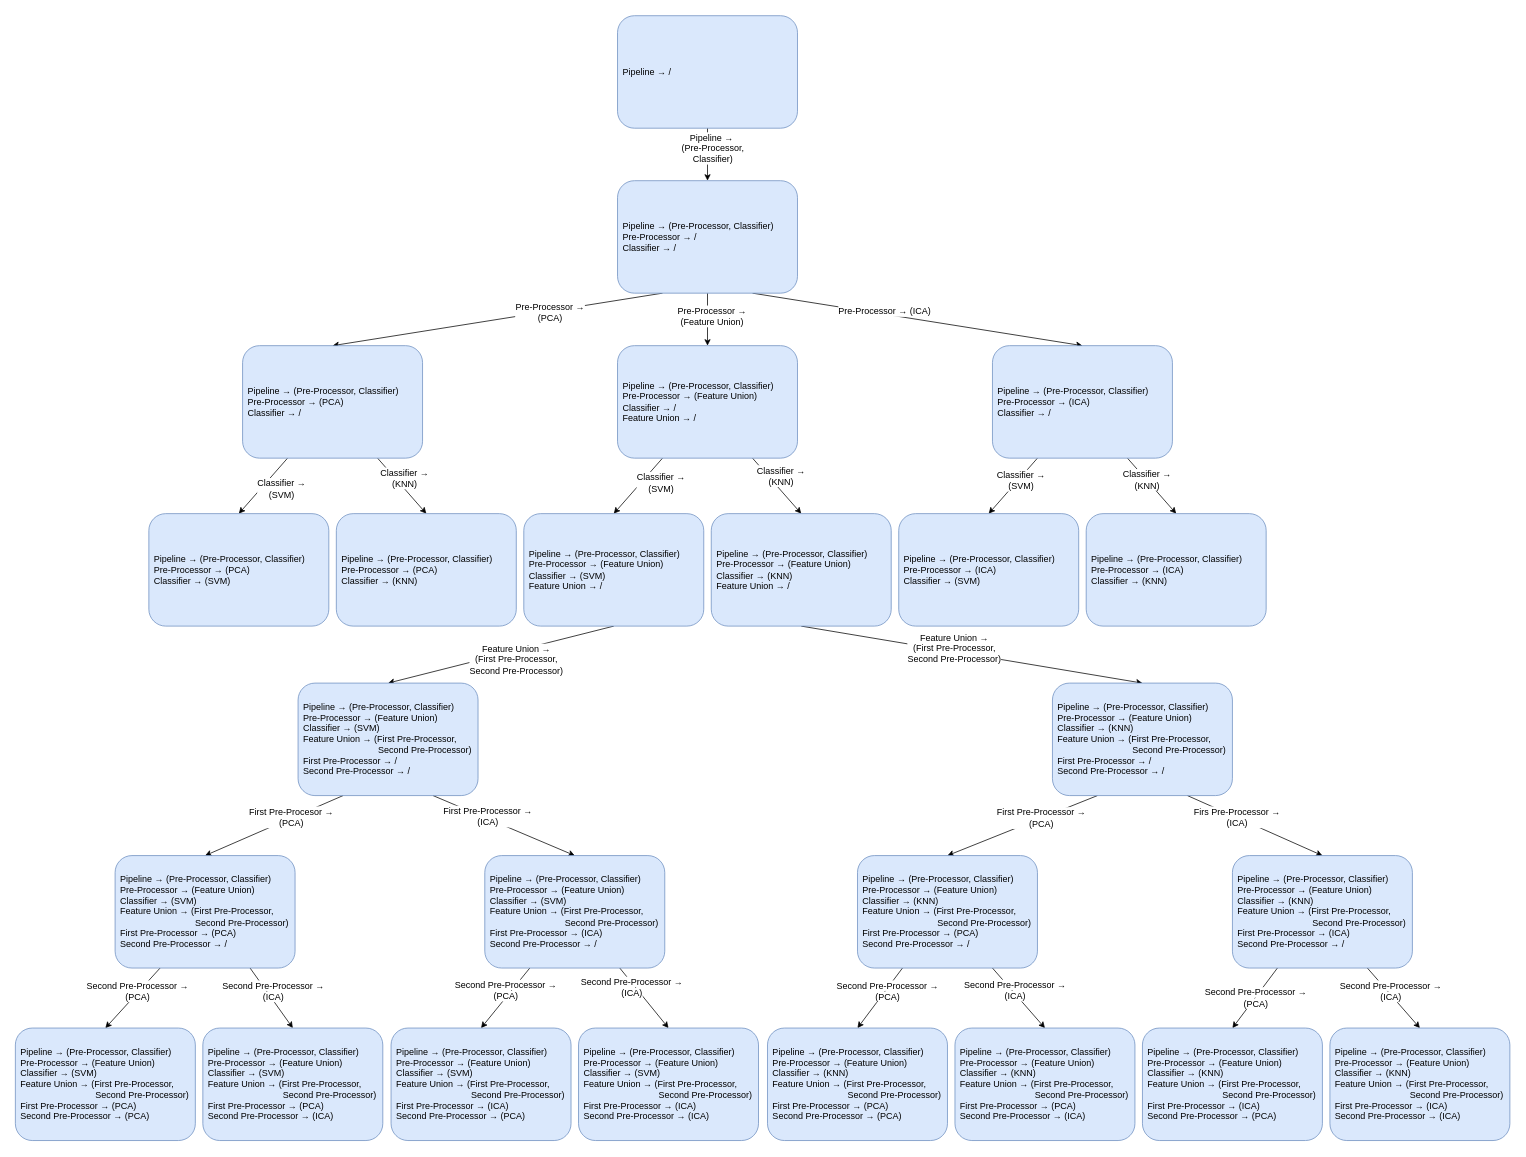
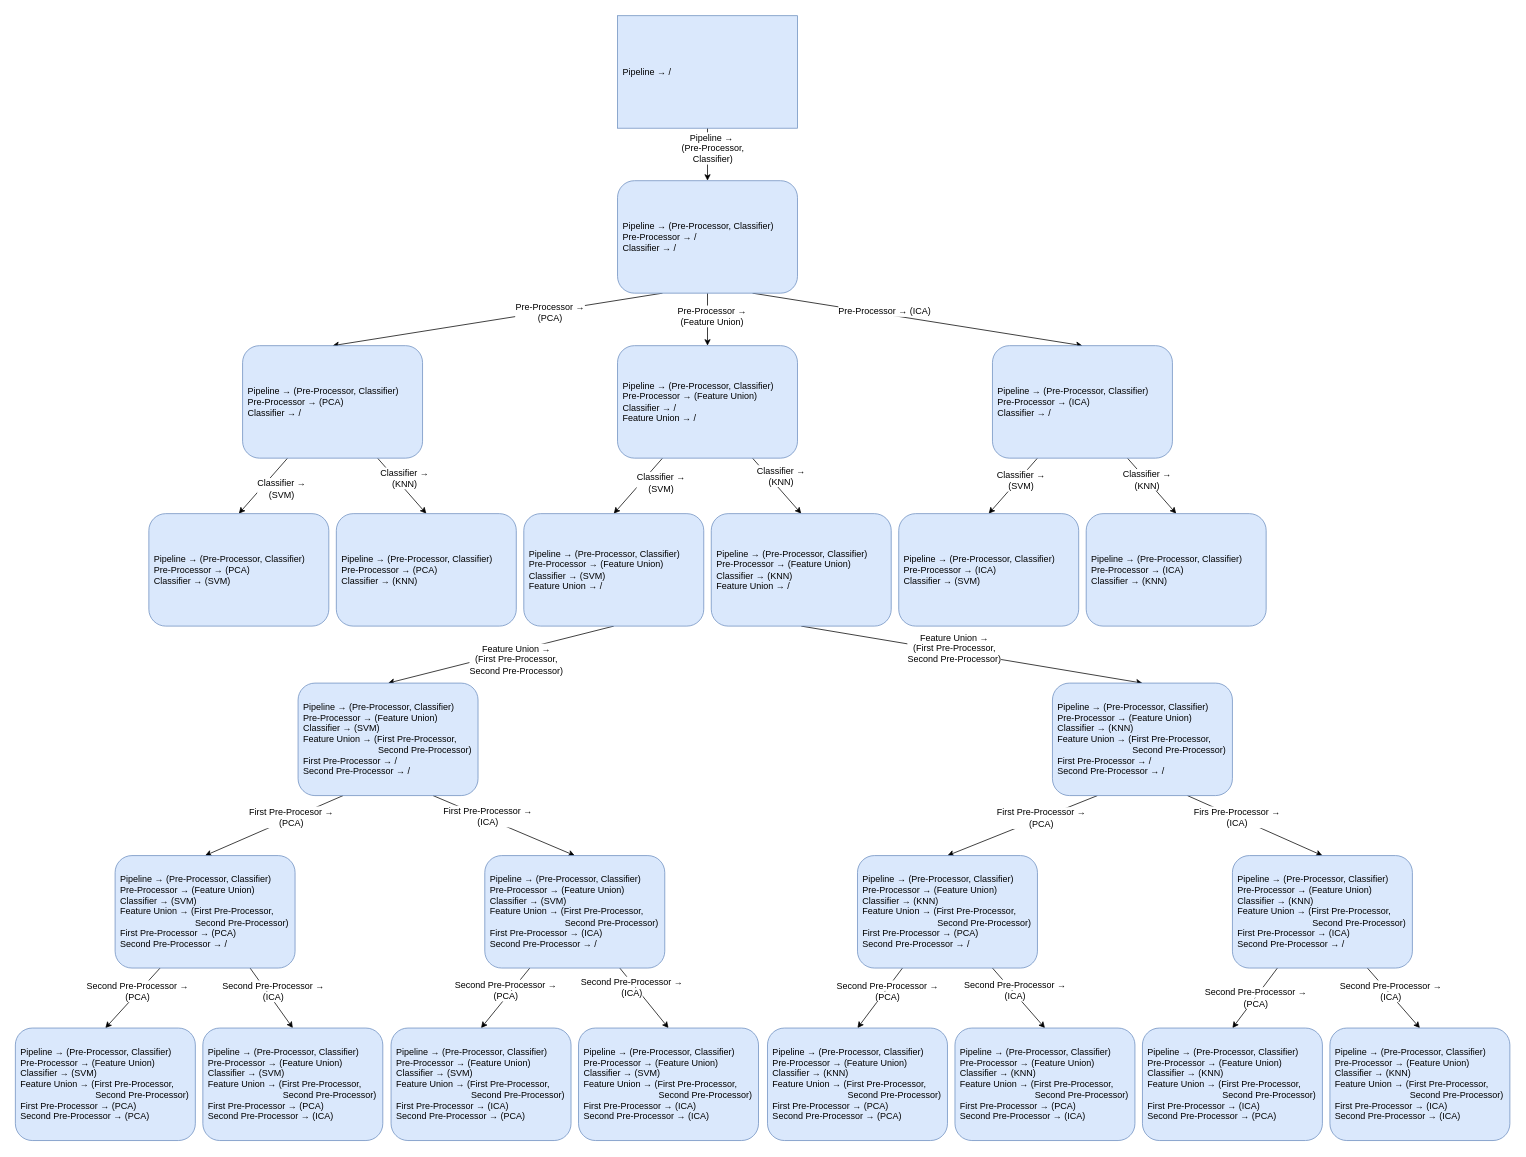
(708, 72) -> (708, 72)
